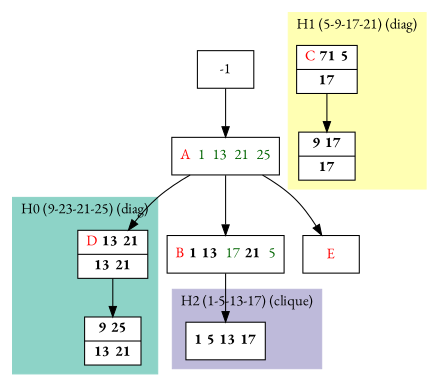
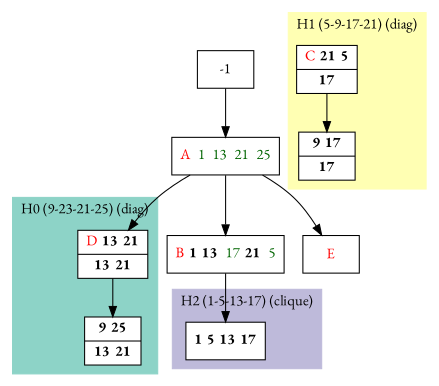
(328, 56) -> (328, 56)
